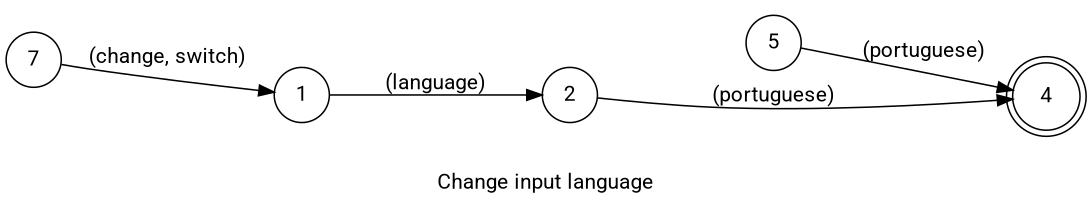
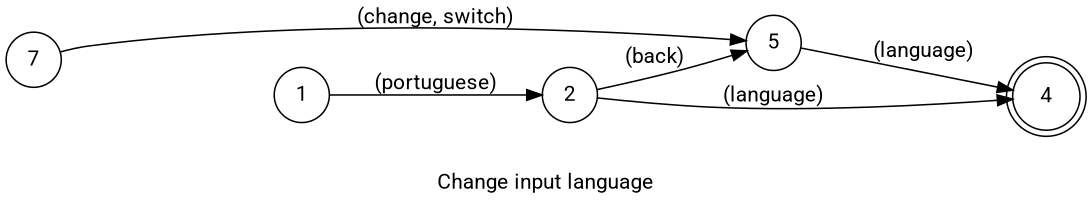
(924, 51) -> (924, 51)
none -> (665, 74)
(160, 79) -> (395, 28)
(436, 83) -> (436, 83)
(774, 96) -> (774, 96)
